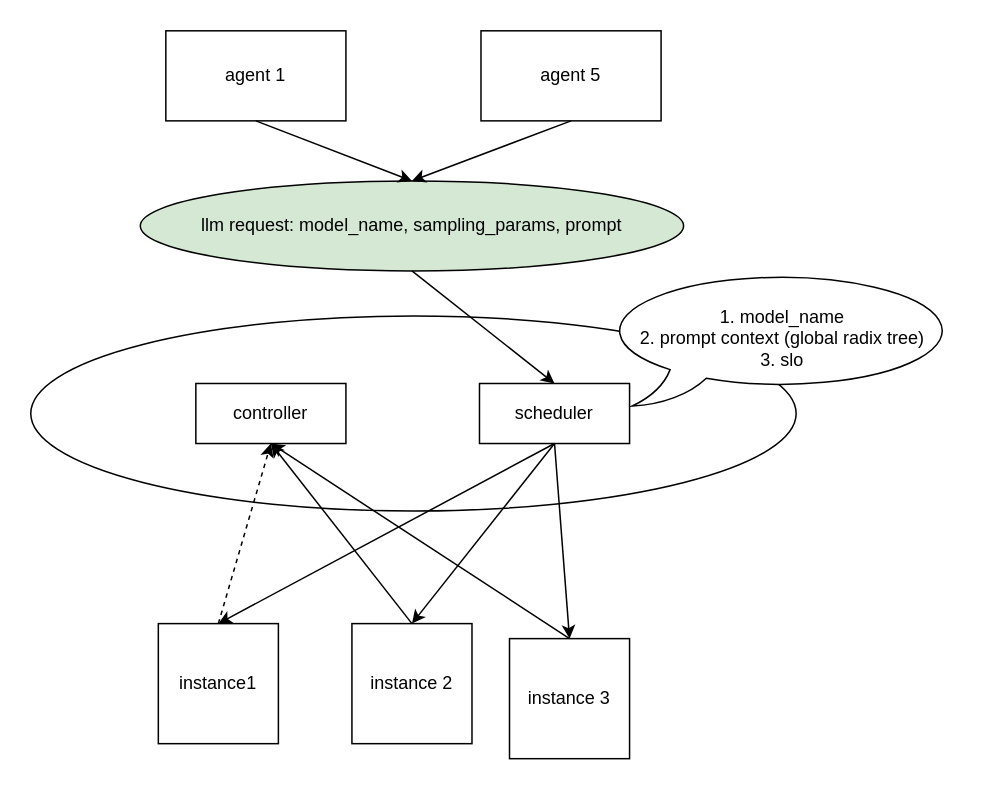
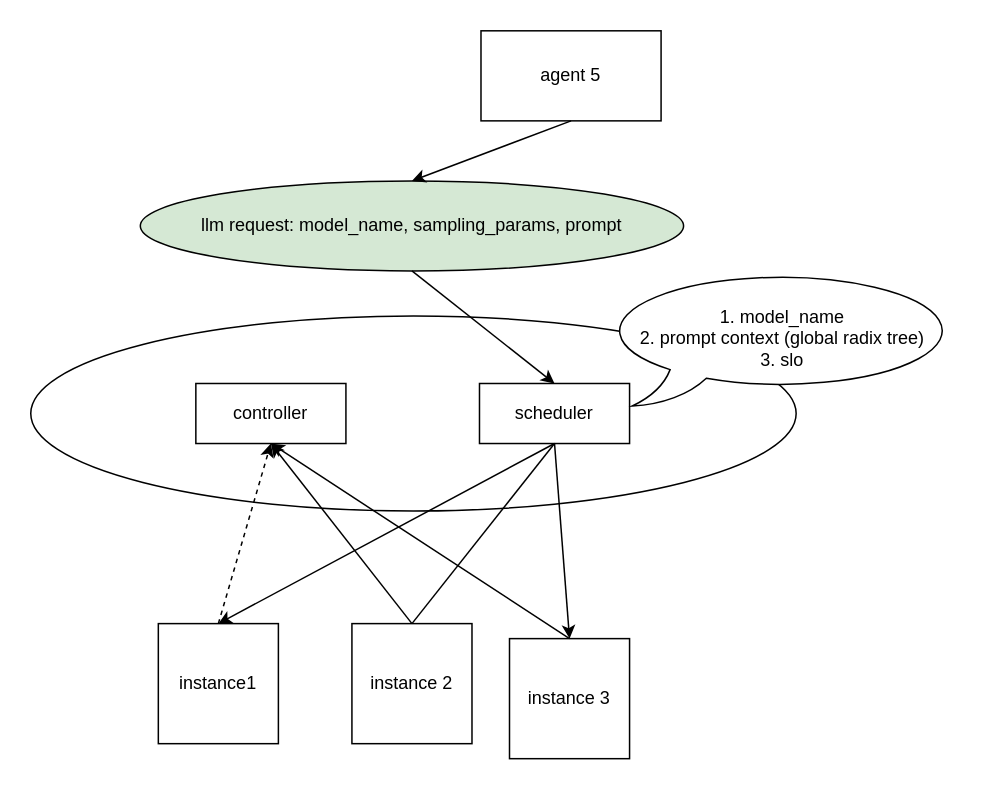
(256, 76) -> none
(329, 149) -> none
(418, 615) -> (416, 618)
